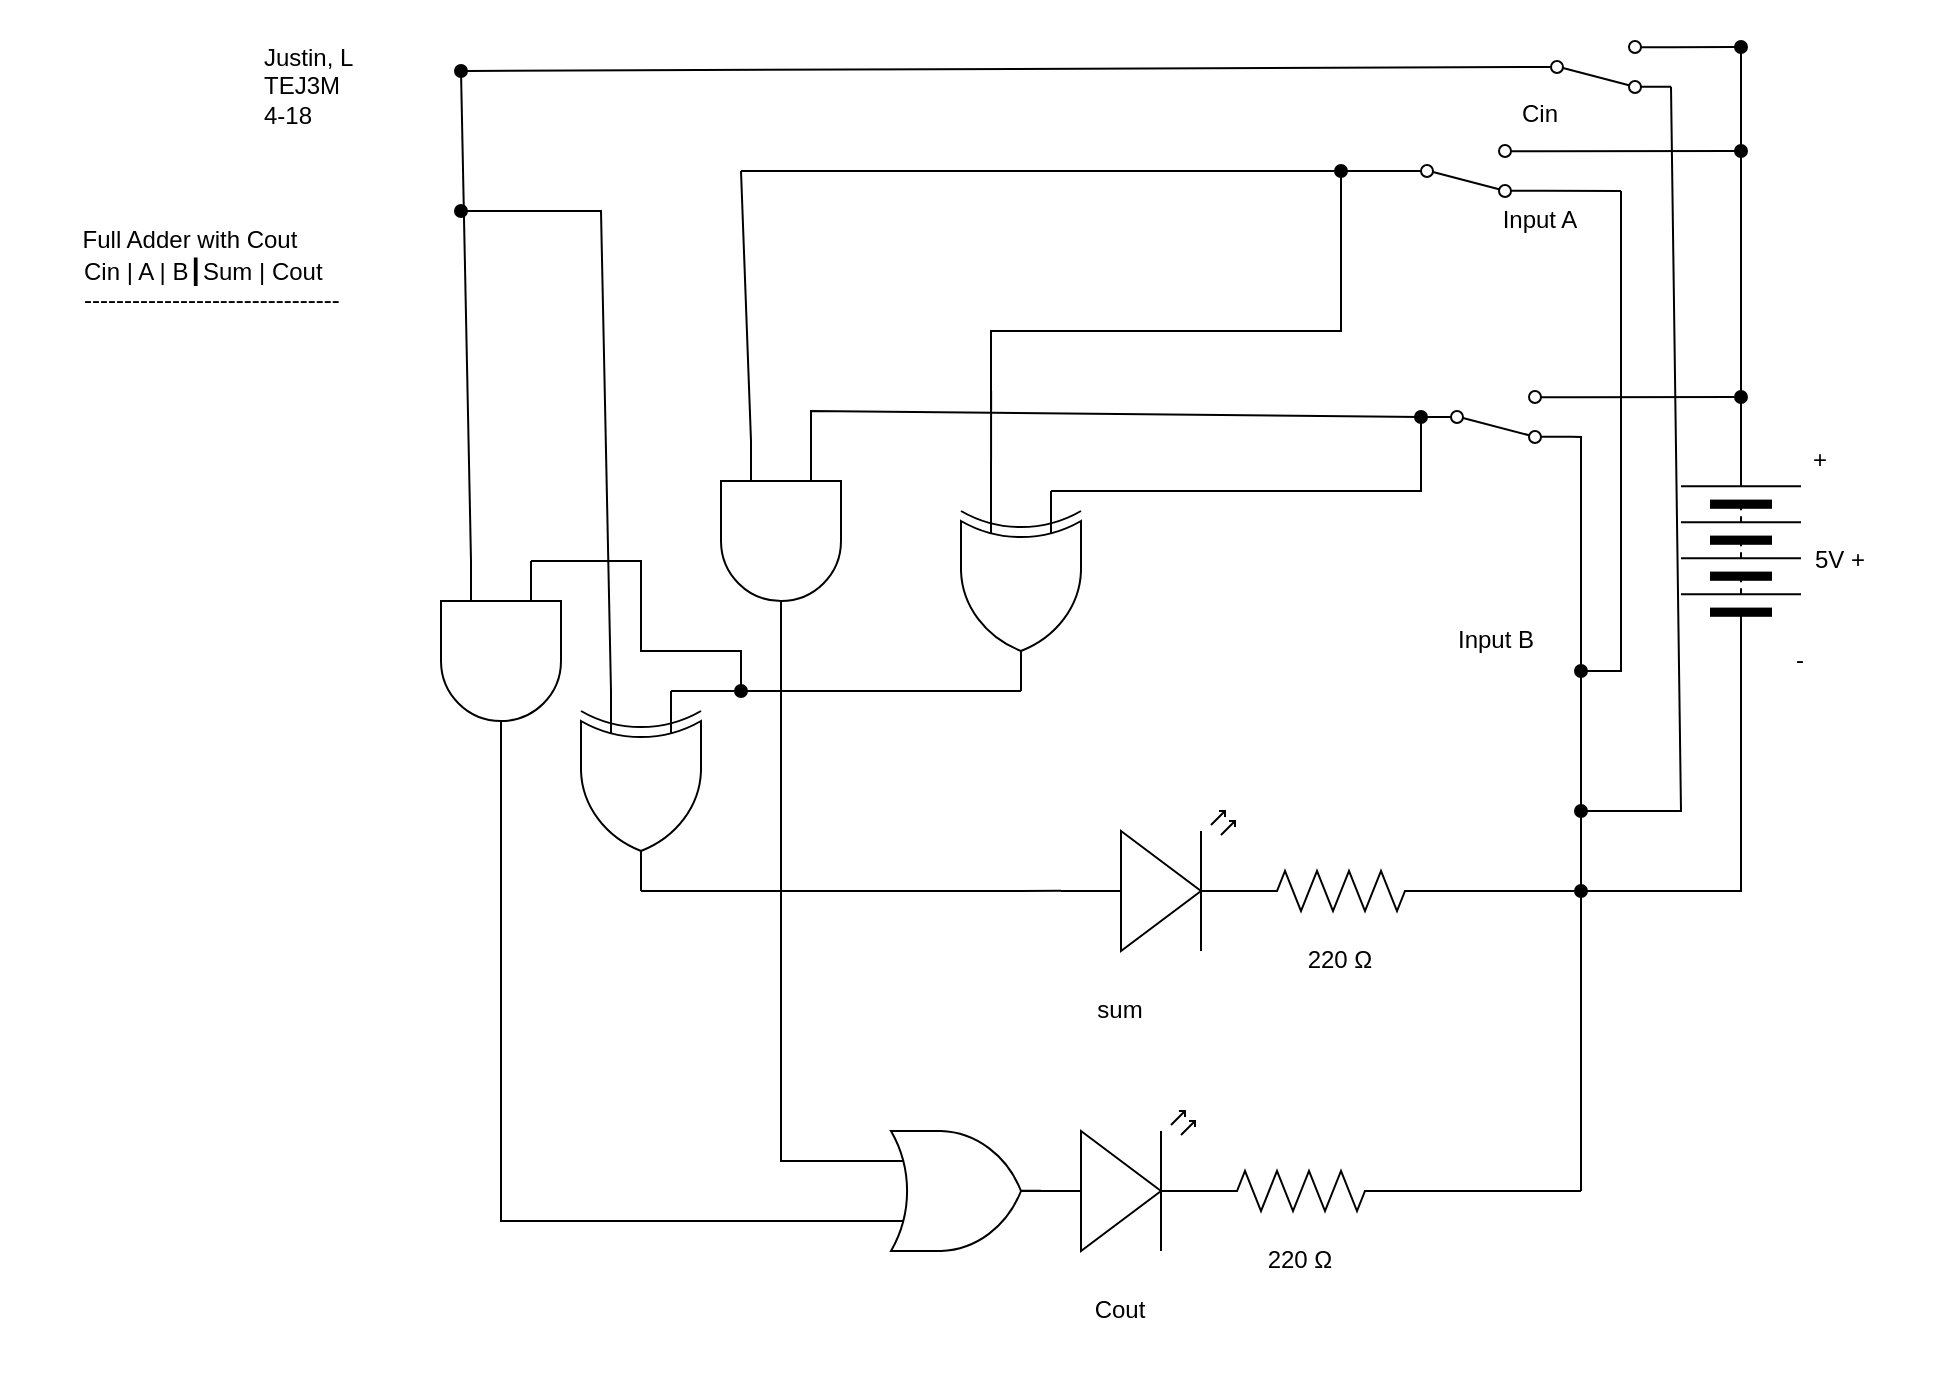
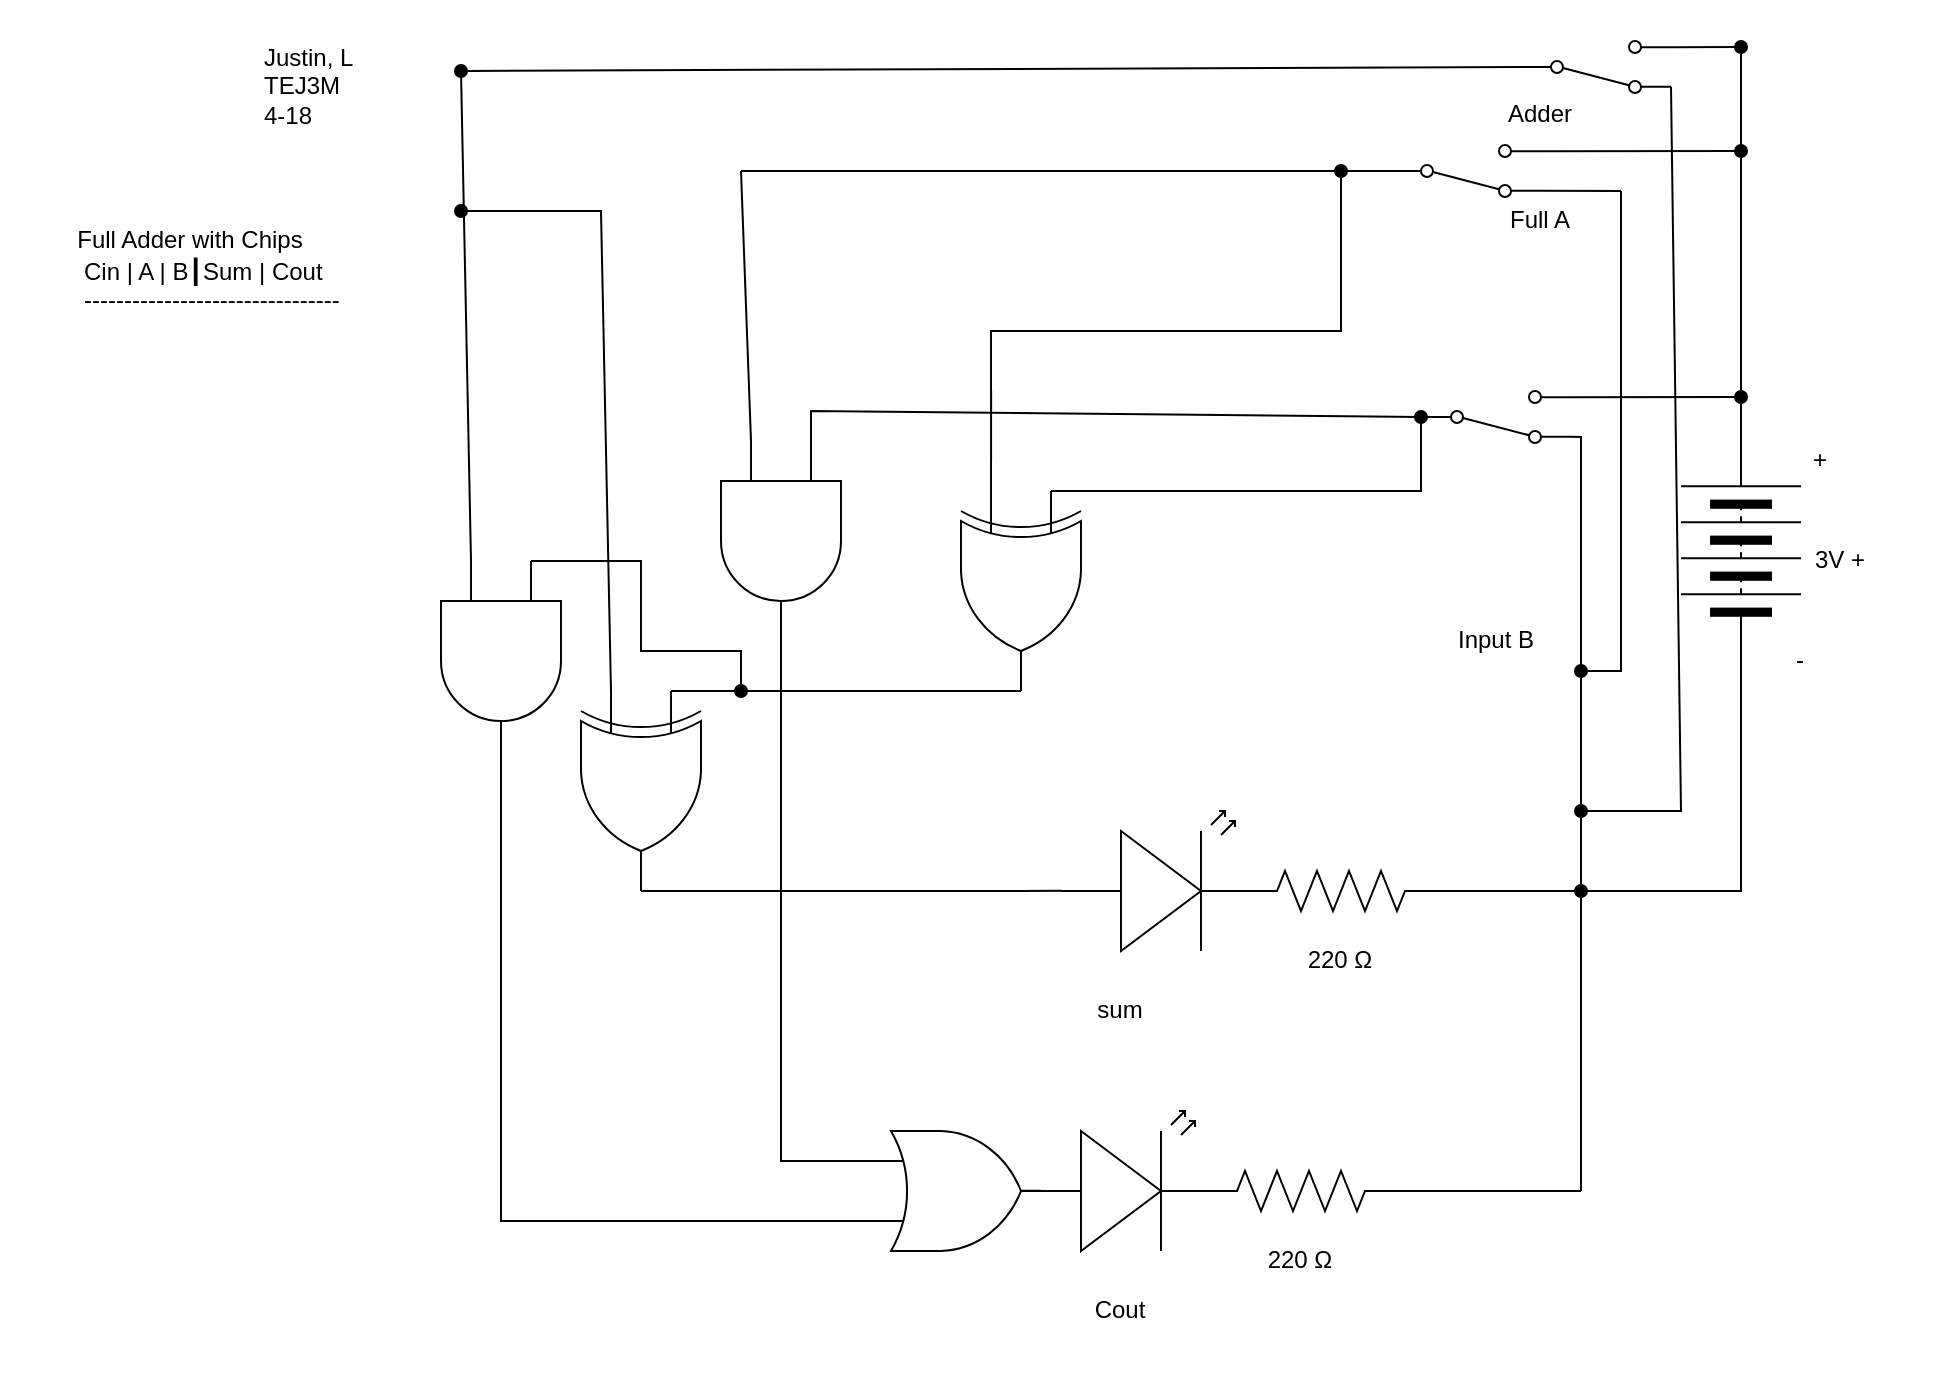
(1541, 115) -> (1541, 115)
(1541, 221) -> (1541, 221)
(191, 241) -> (191, 241)
(1841, 561) -> (1841, 561)
